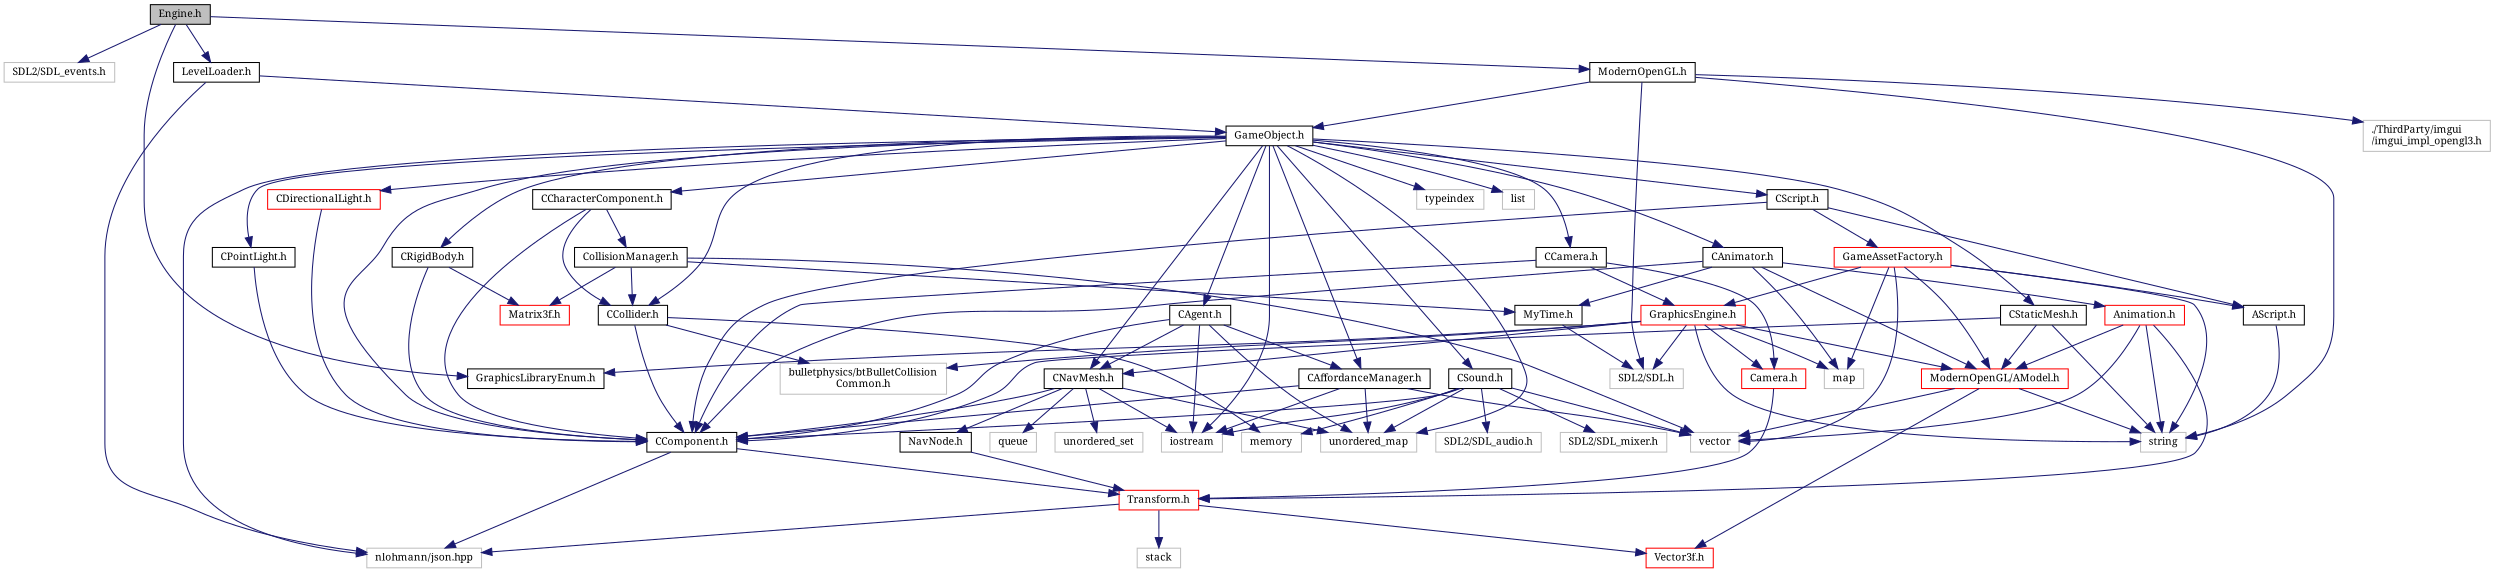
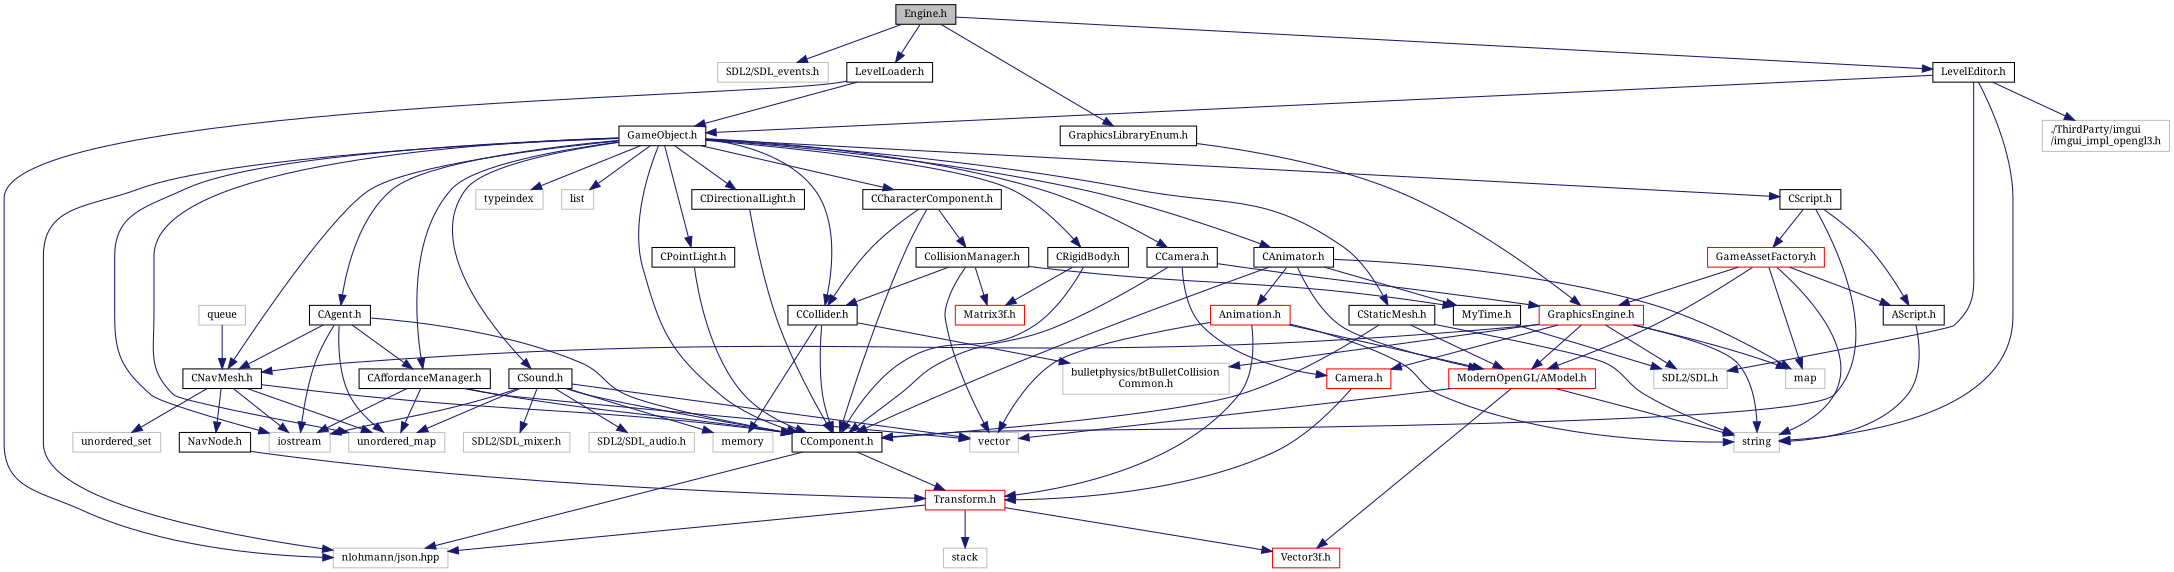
(1642, 72) -> (1974, 72)
(324, 199) -> (748, 199)
(1000, 352) -> (1397, 191)
(1872, 395) -> none
(1059, 401) -> (222, 342)
